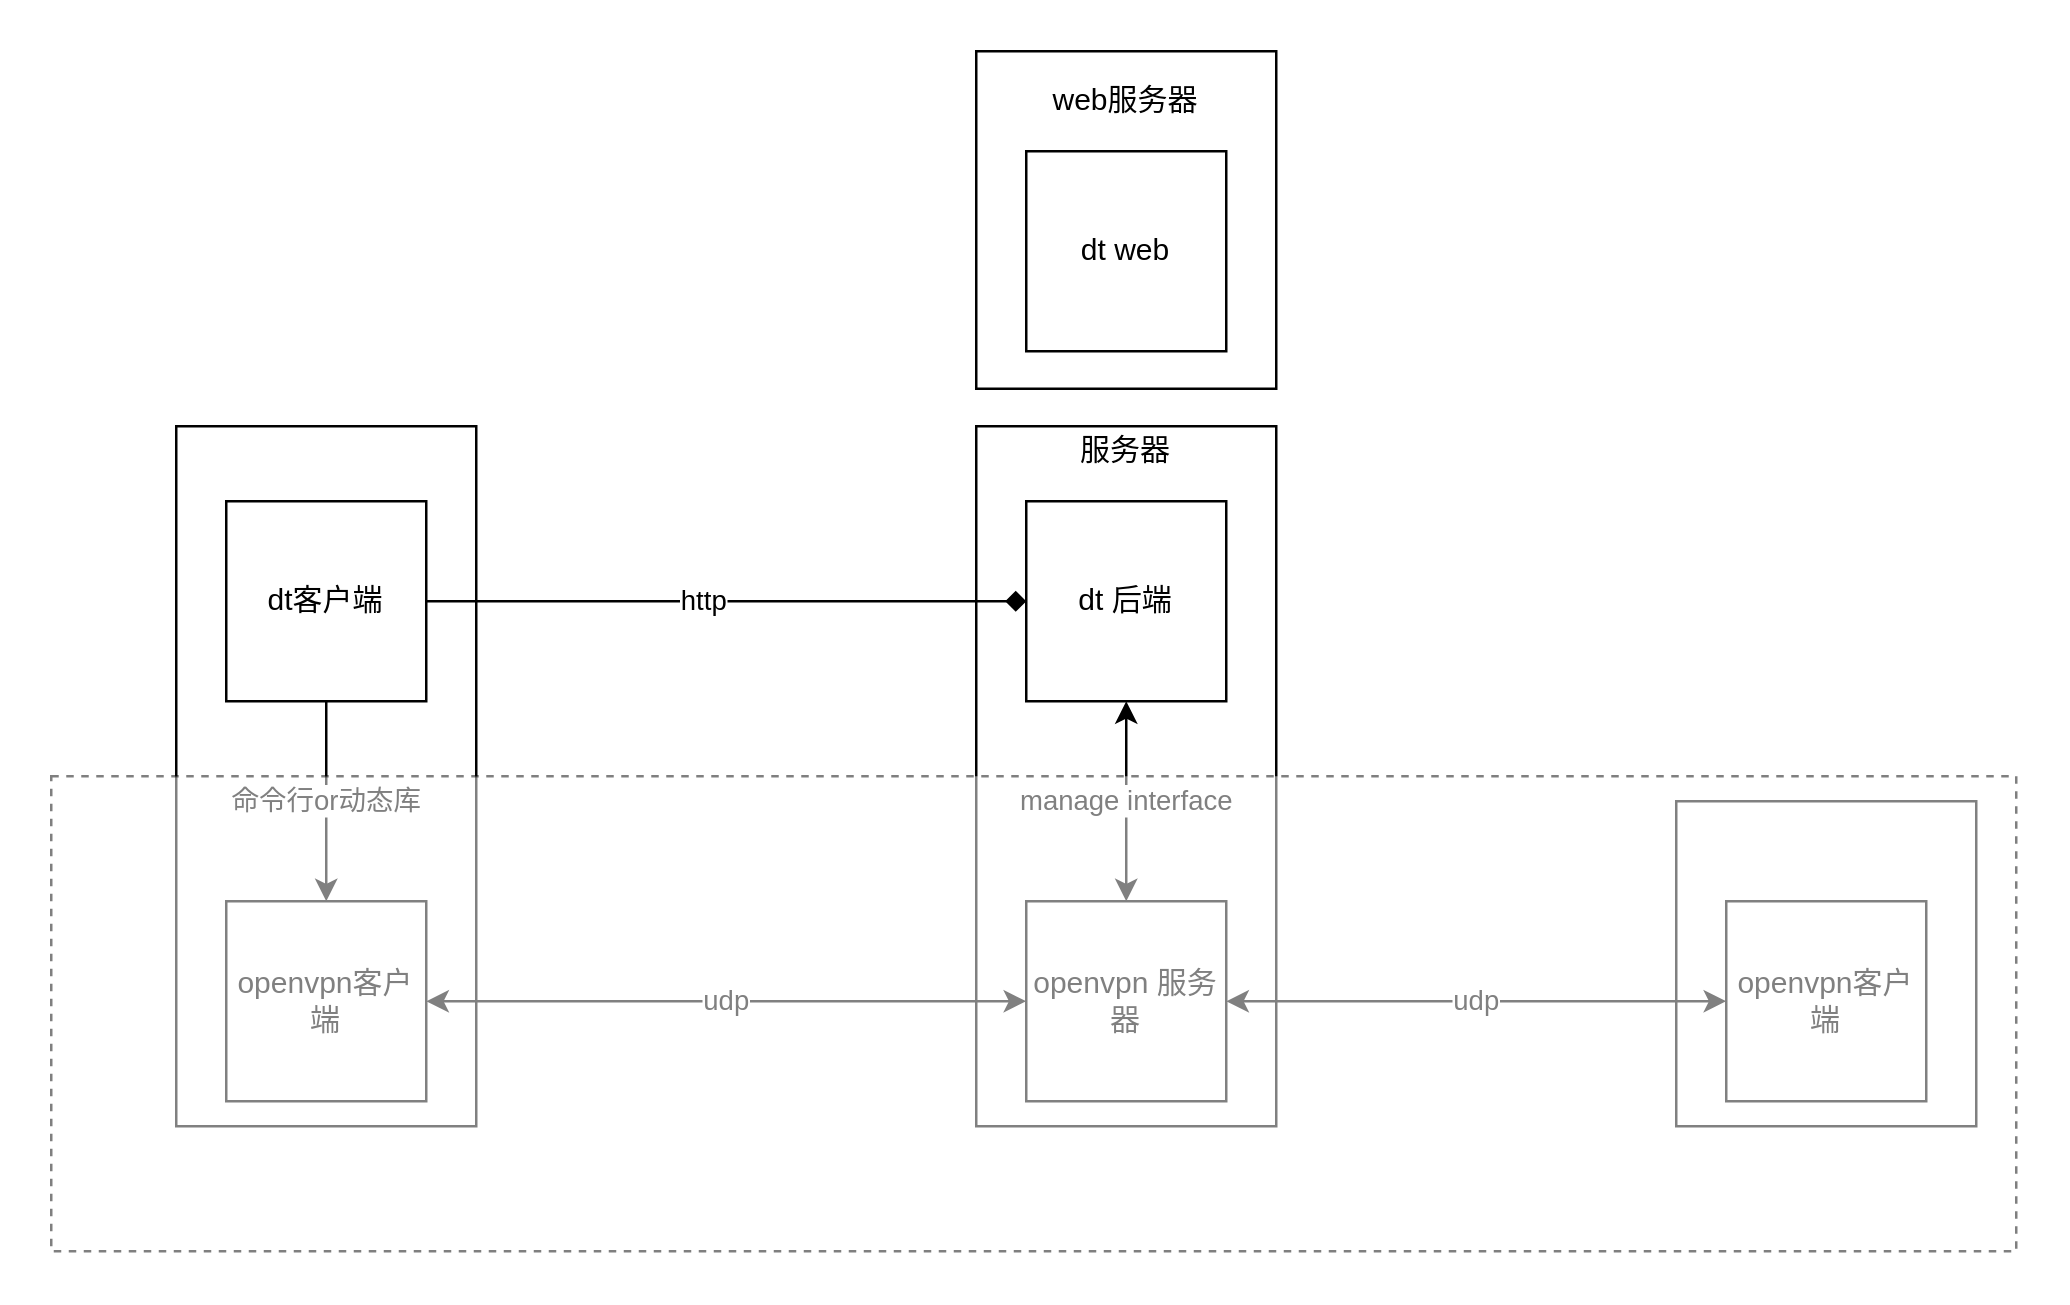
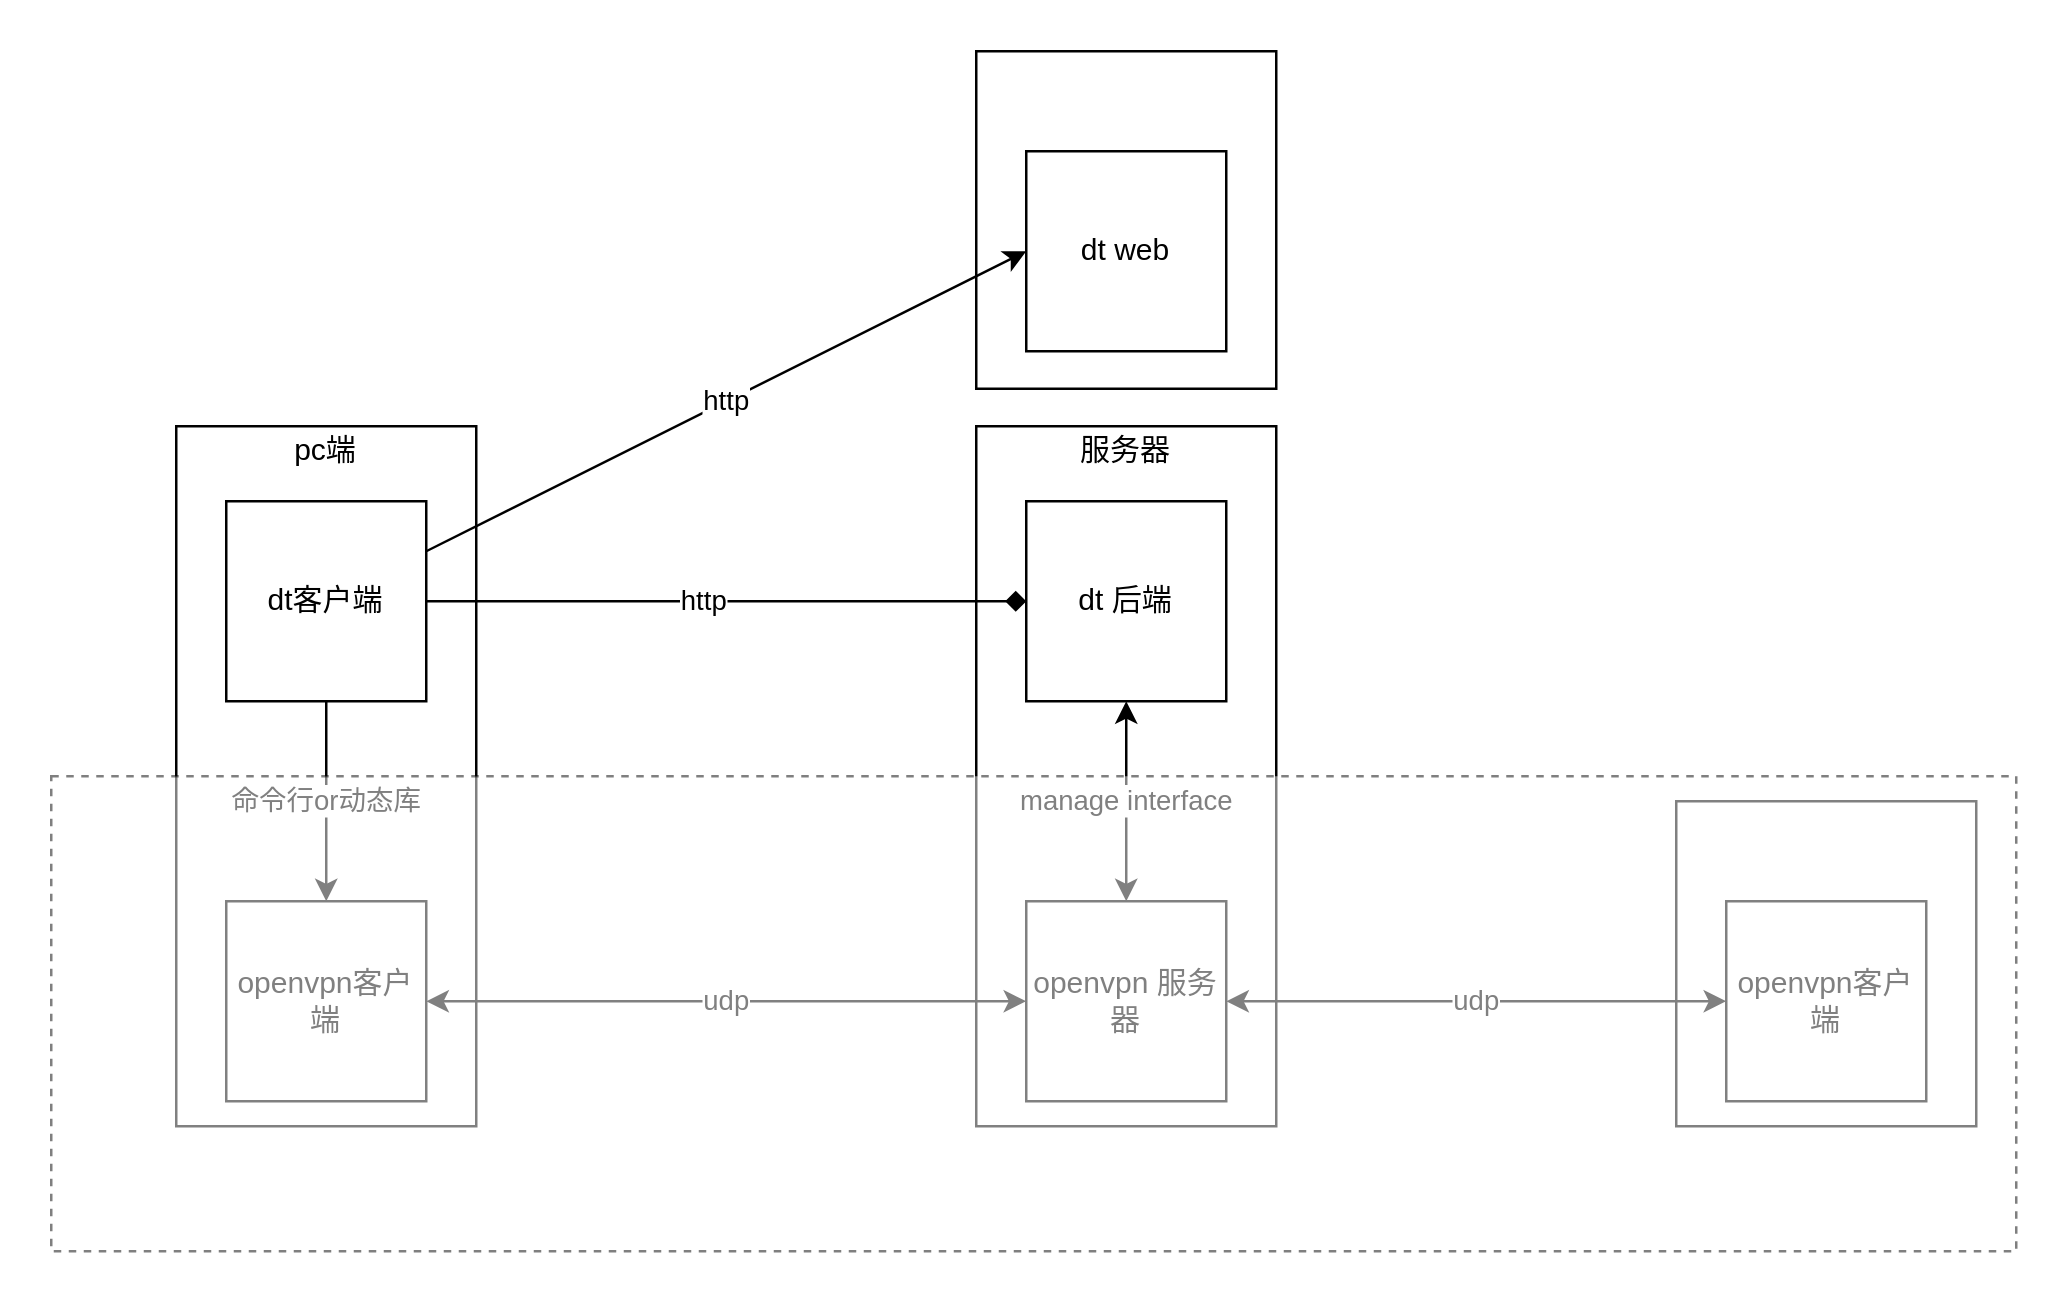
(1126, 101) -> none
none -> (719, 405)
none -> (326, 451)
